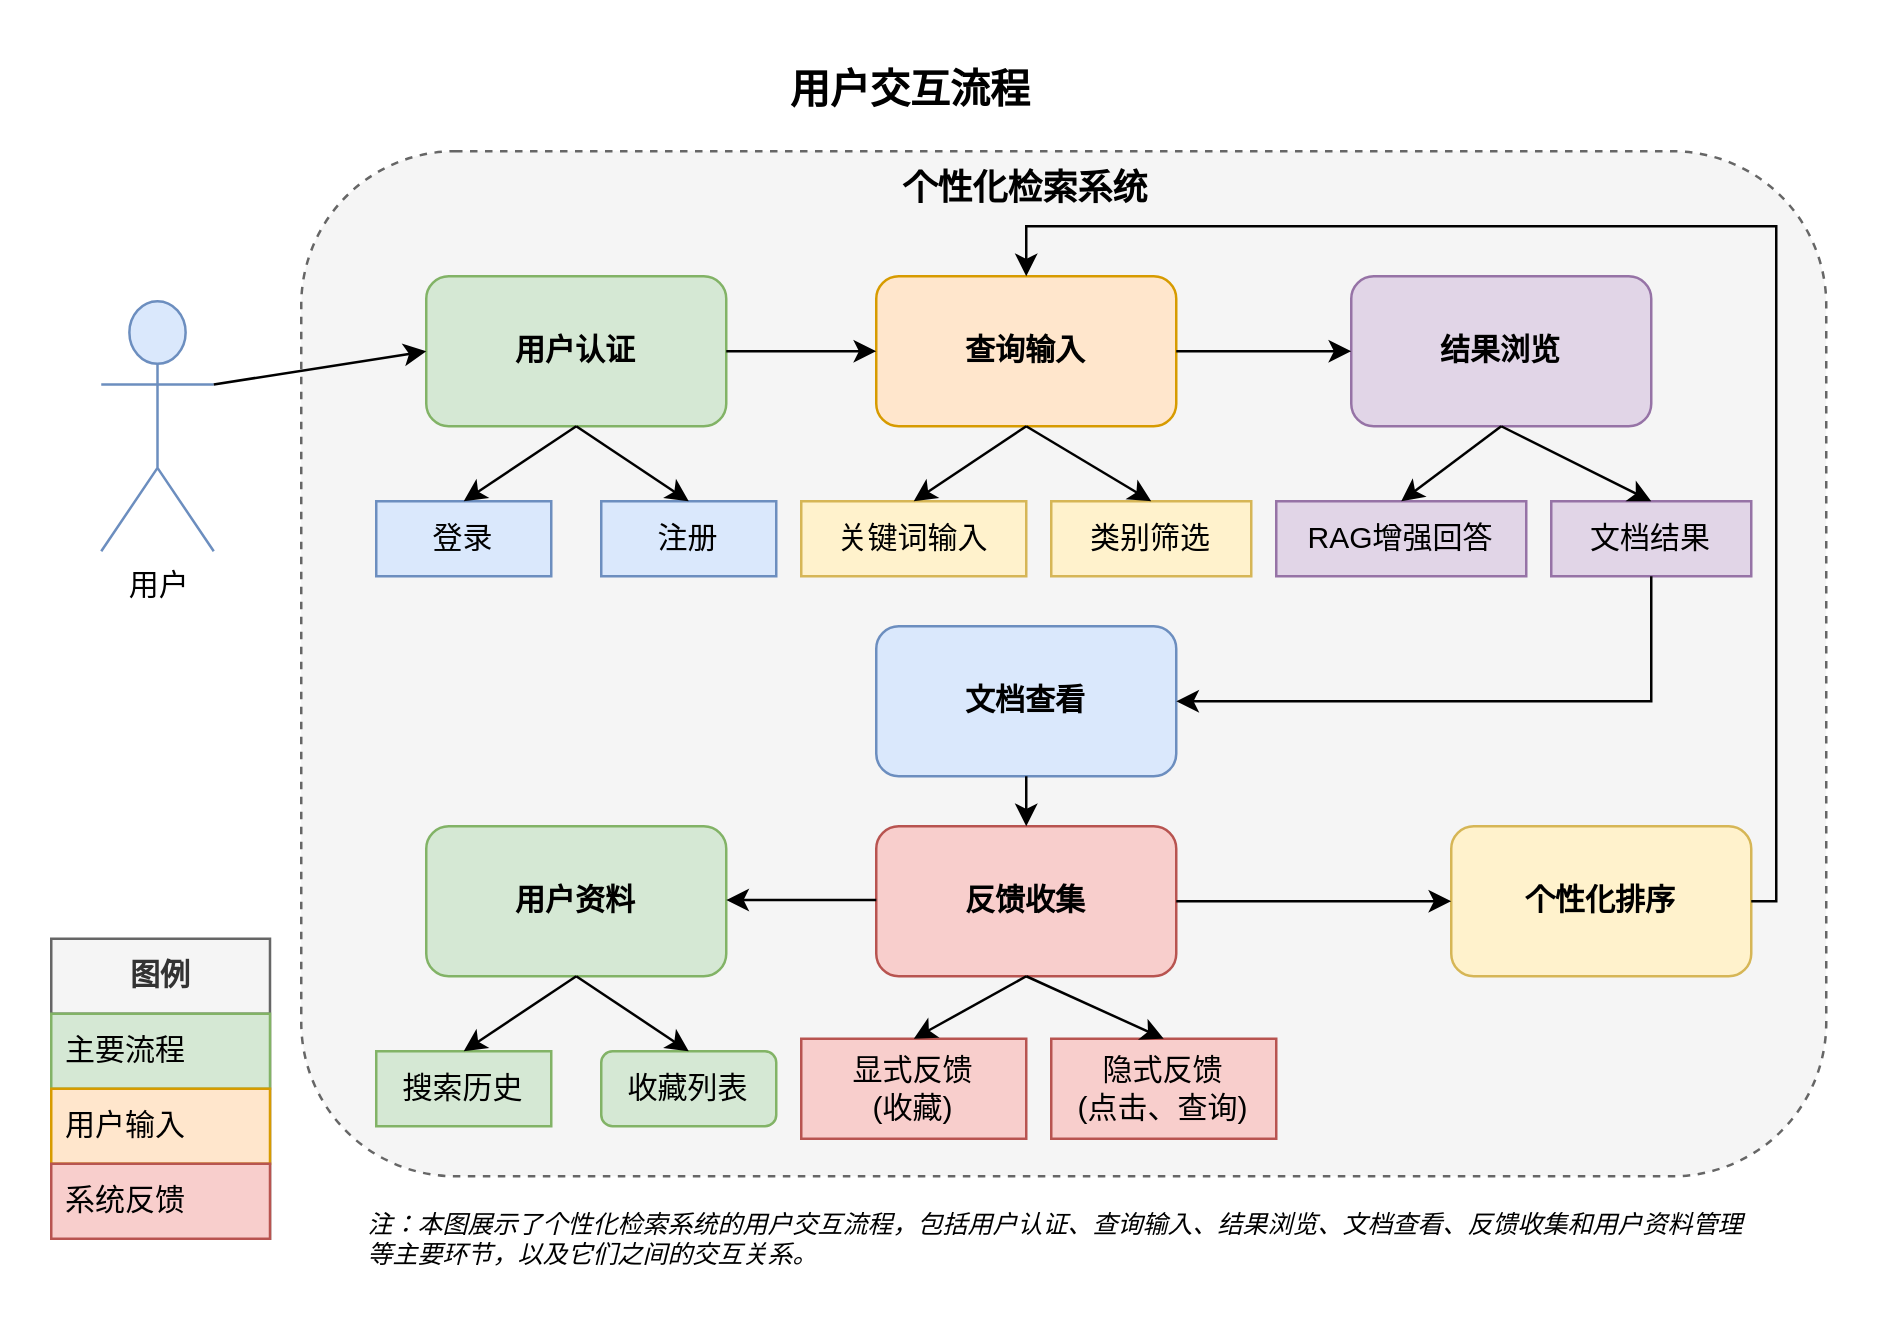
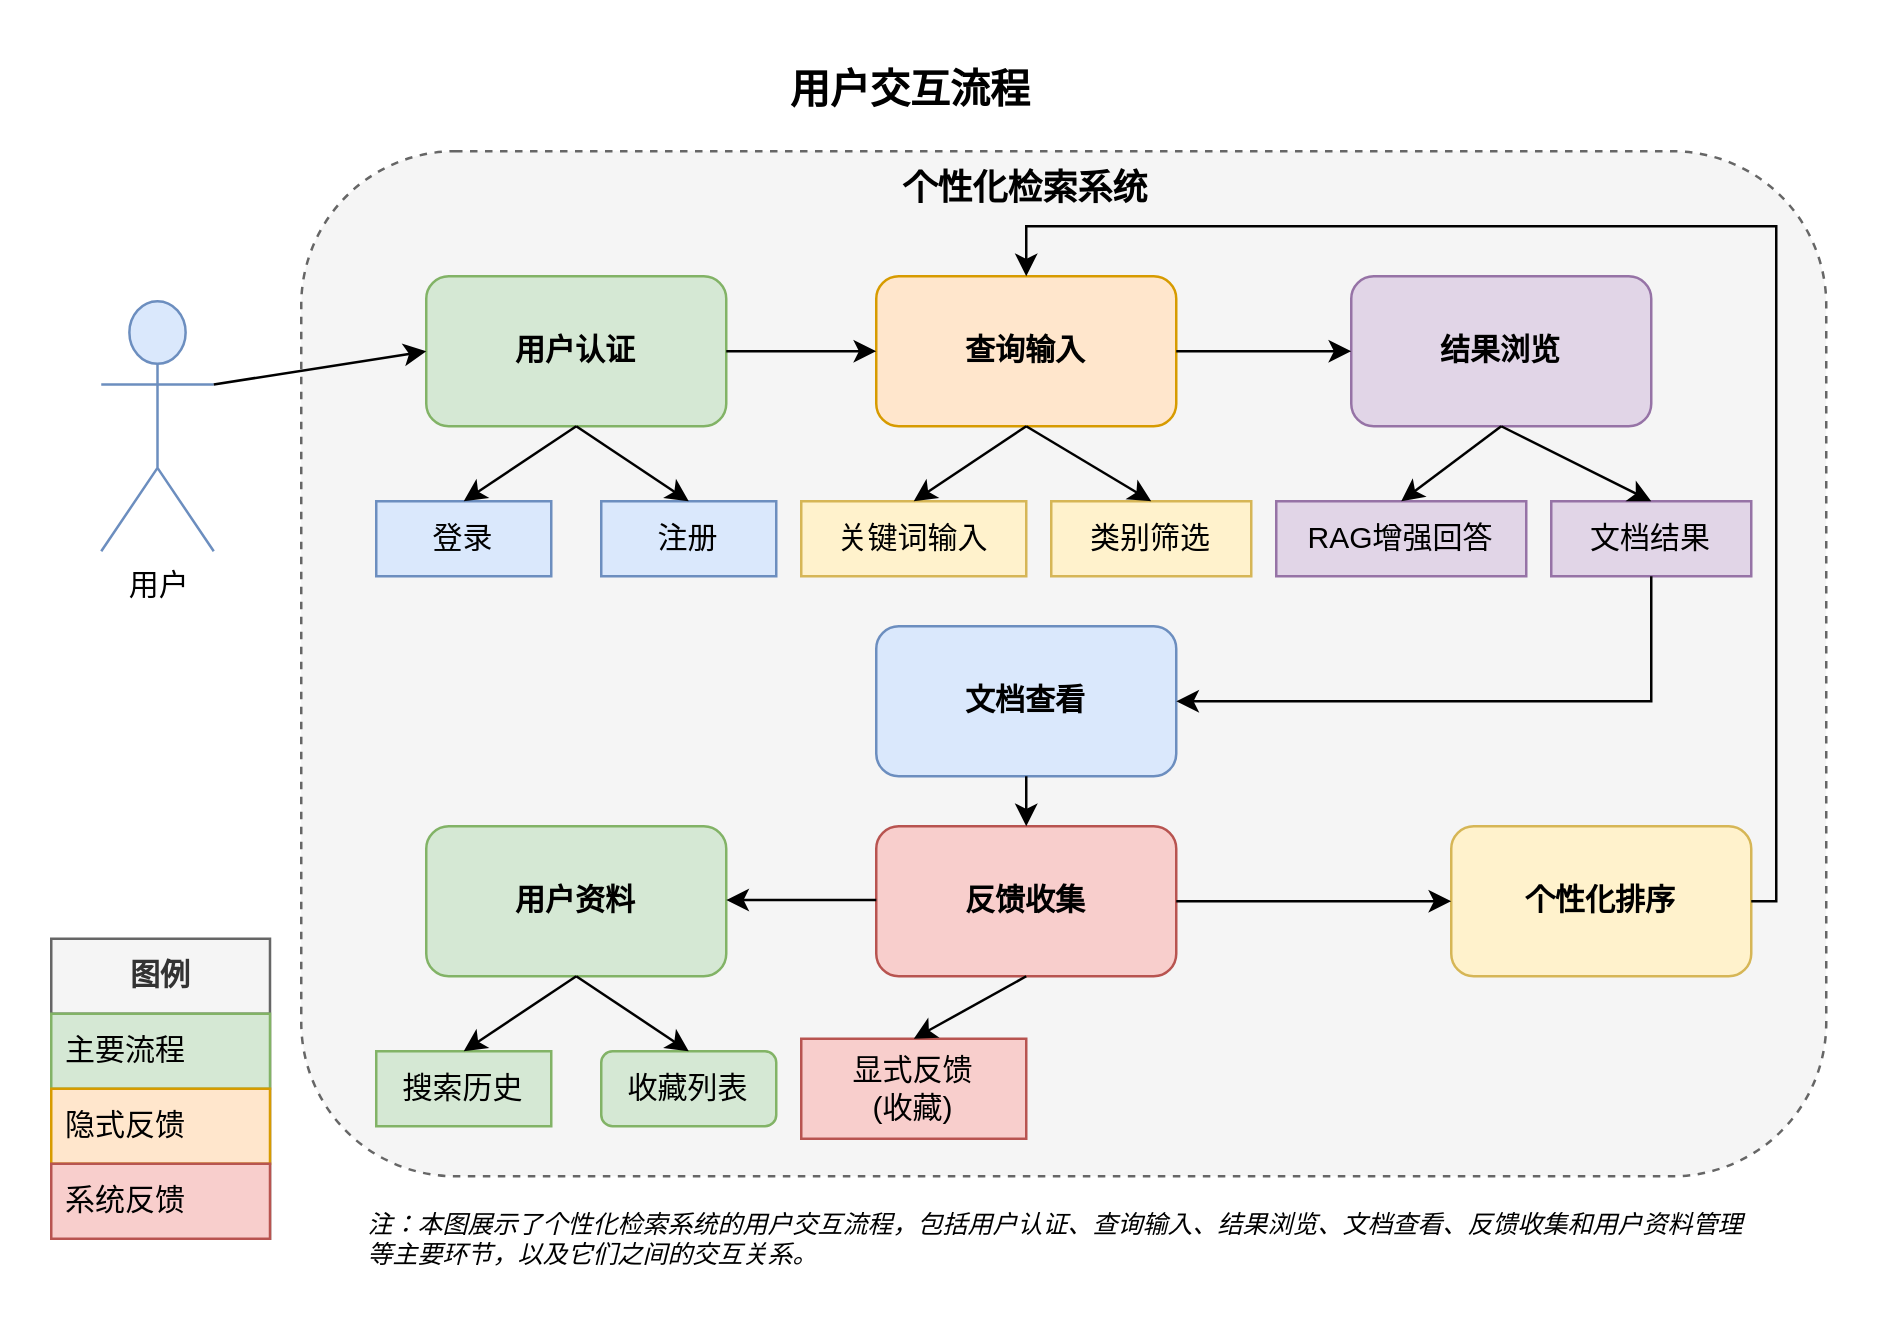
(1088, 1004) -> none
(1164, 1089) -> none
(126, 1126) -> (126, 1126)
